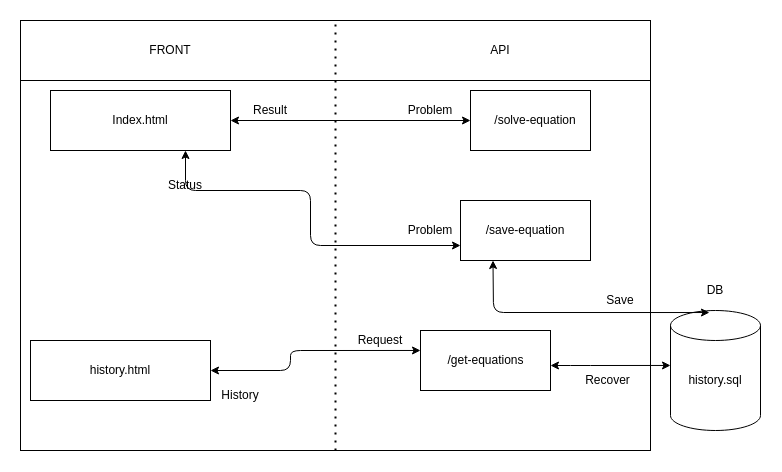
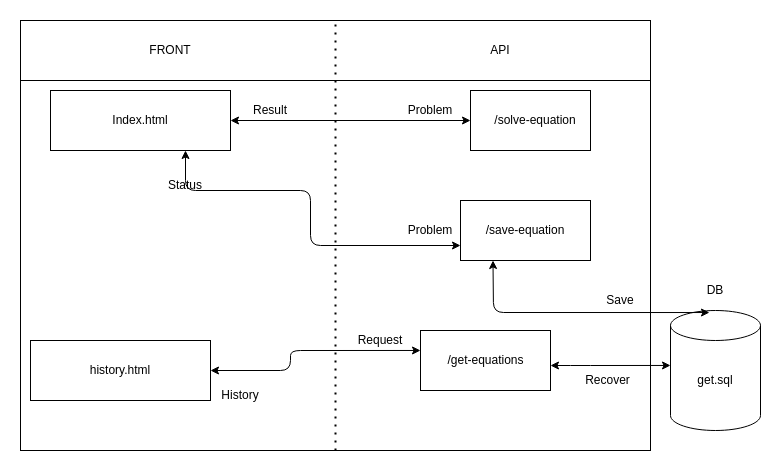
(716, 381) -> (716, 381)
